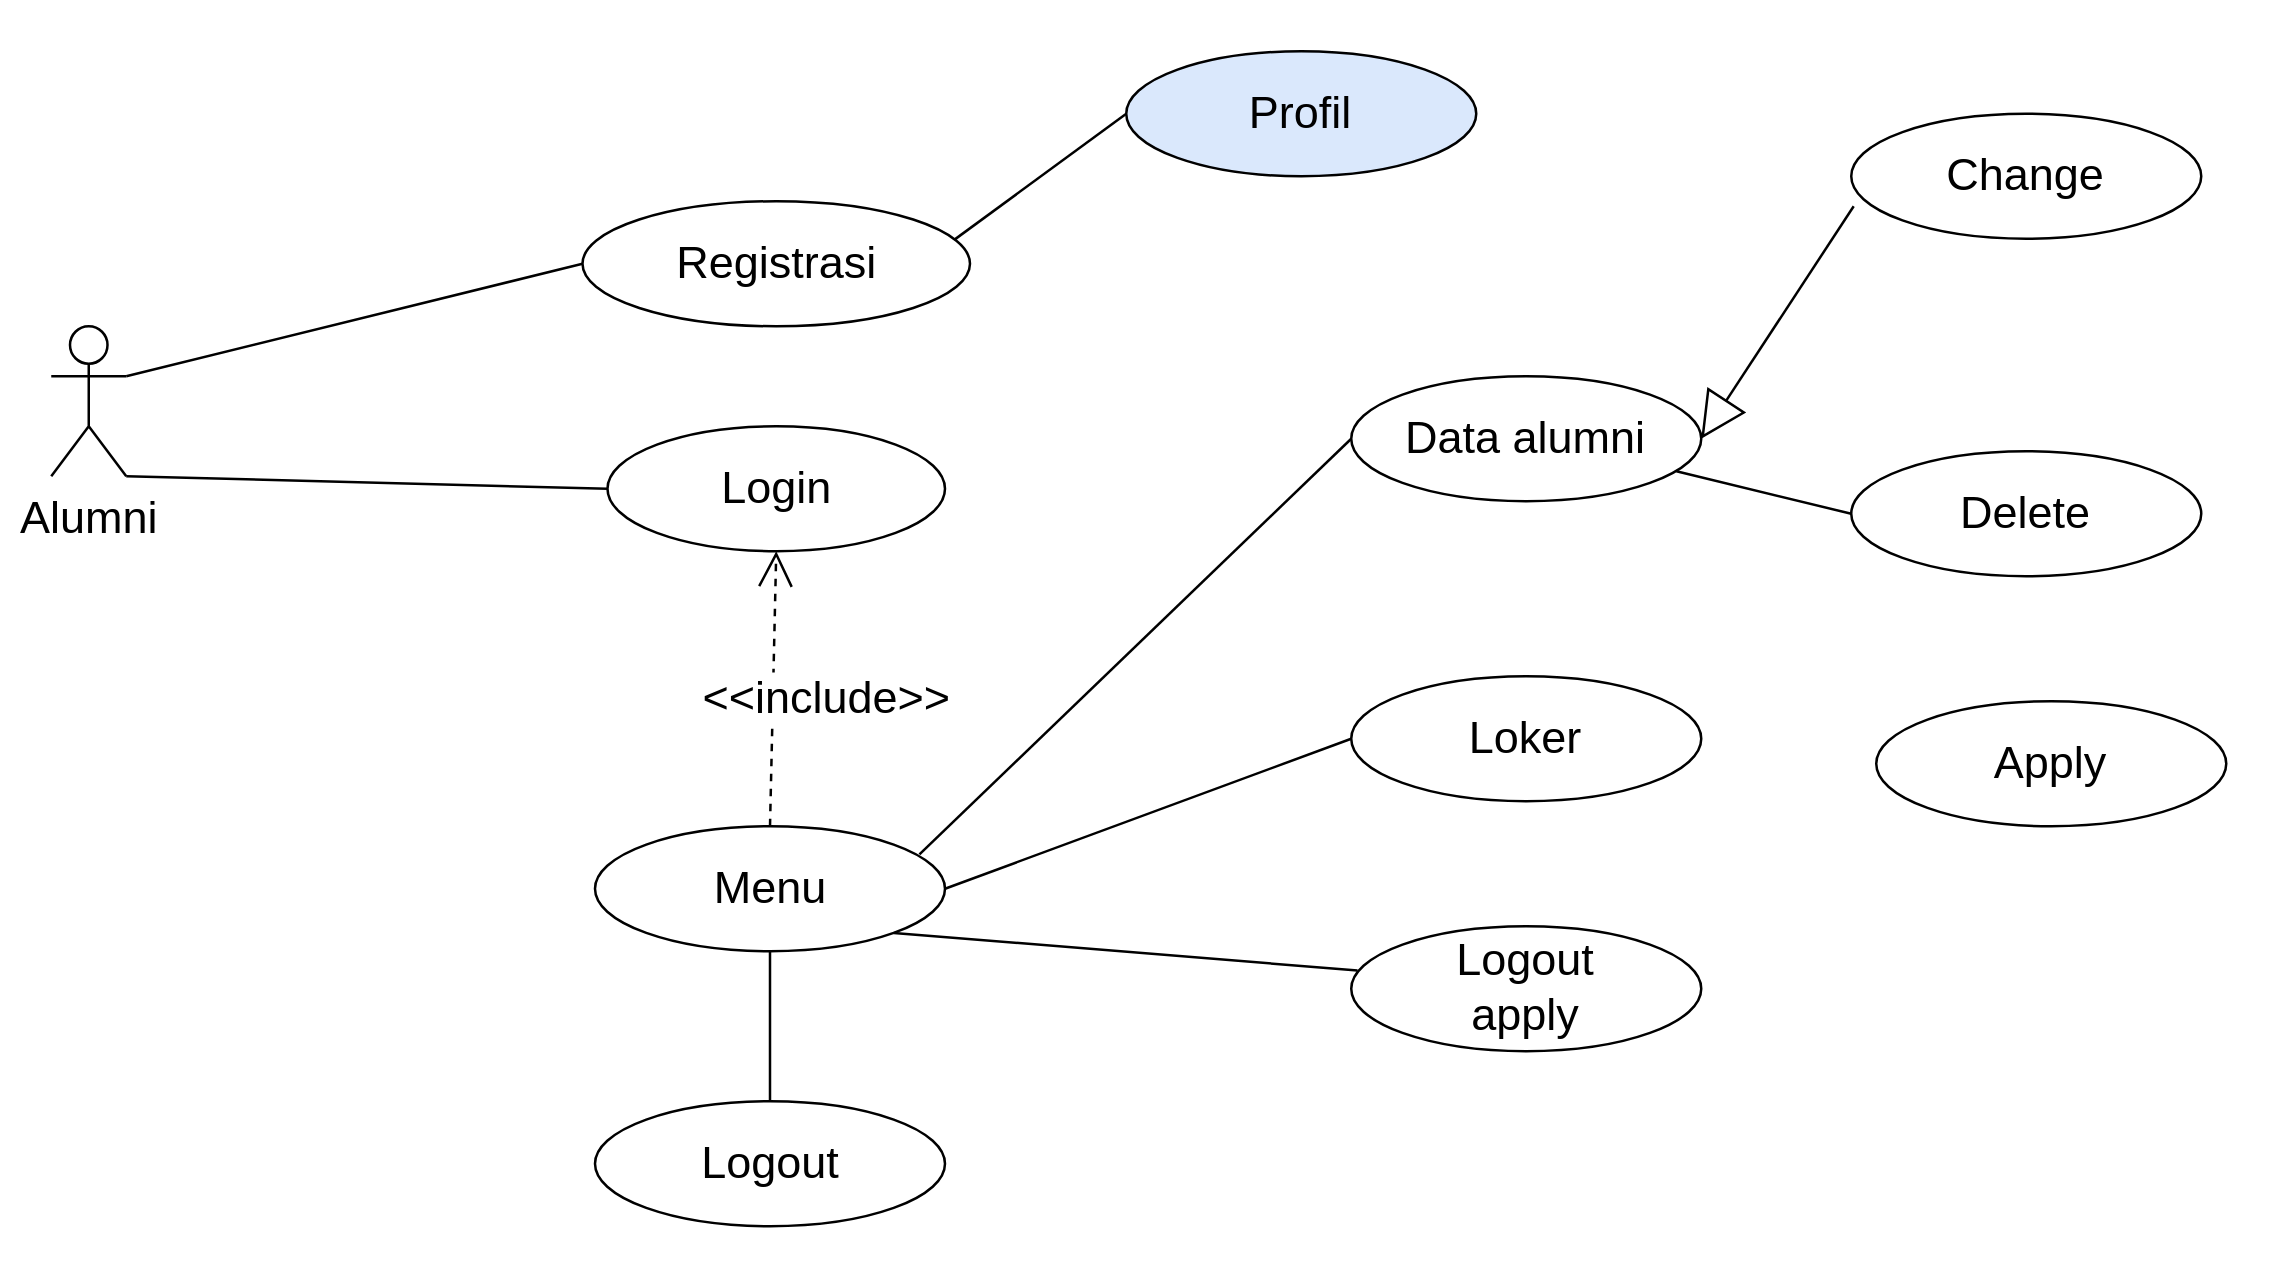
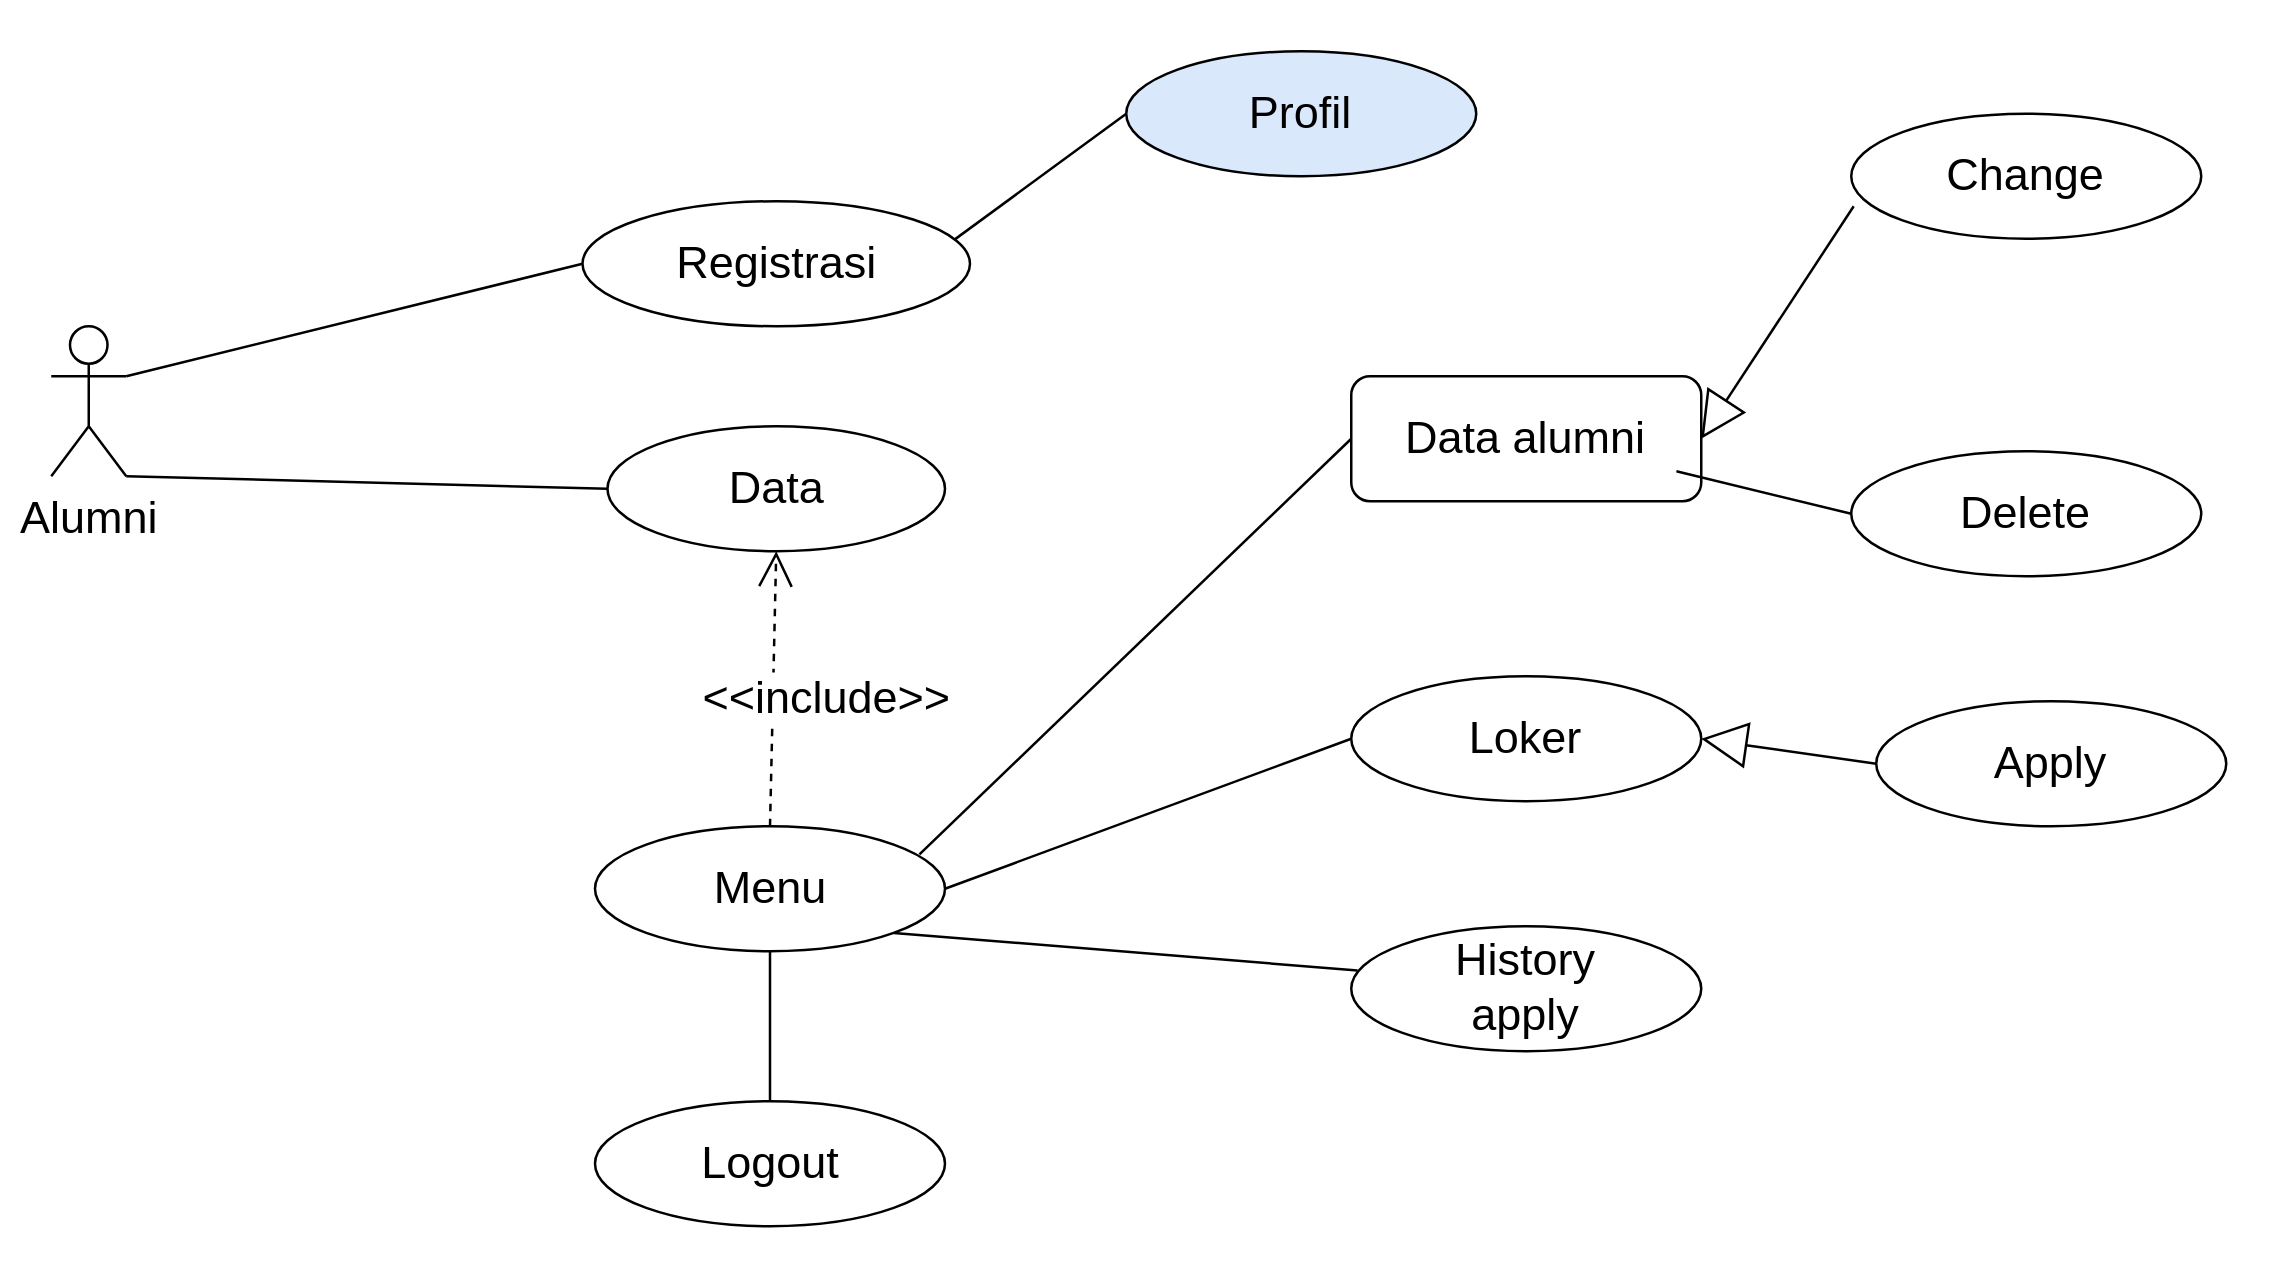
(1526, 439) -> (1526, 439)
(778, 489) -> (778, 489)
none -> (1812, 755)
(1526, 989) -> (1526, 989)
